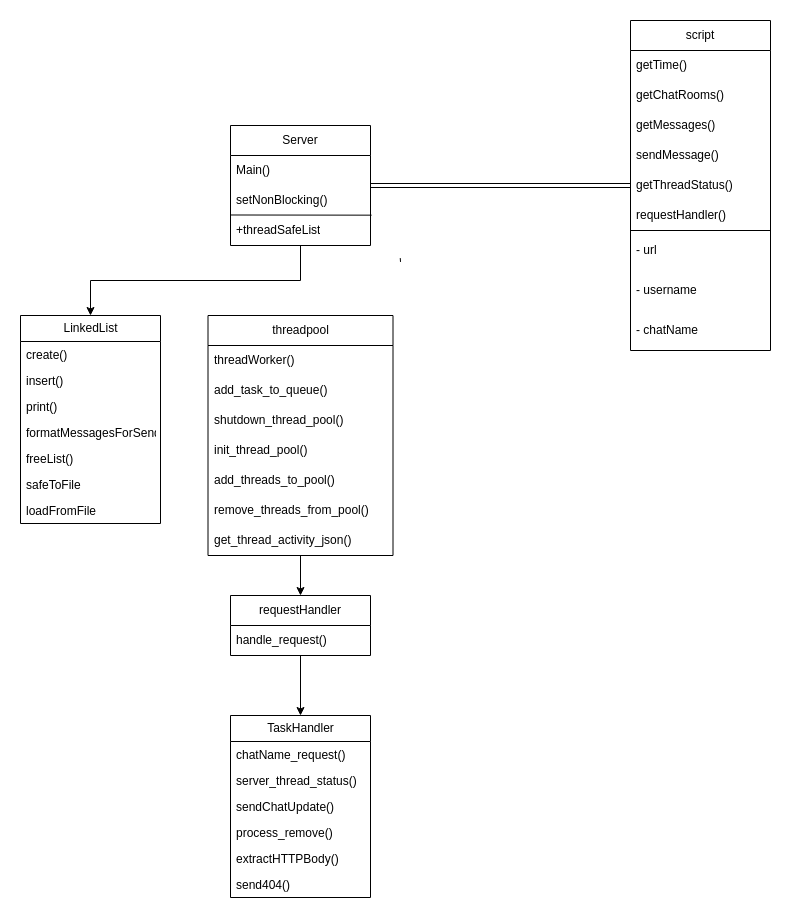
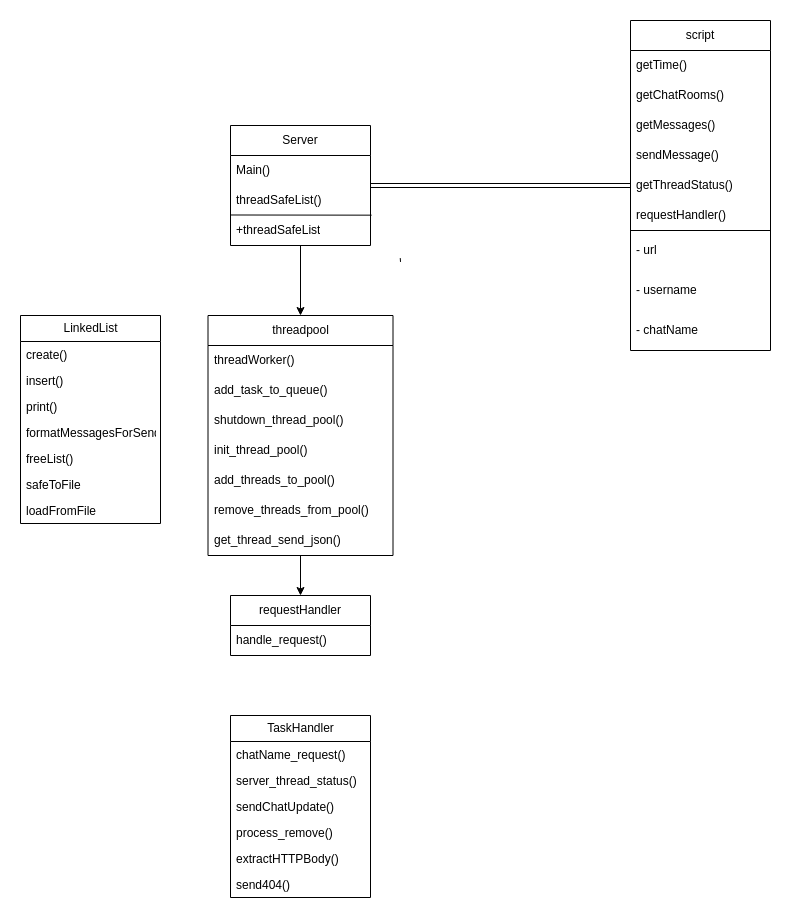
(287, 201) -> (289, 201)
(181, 281) -> none
none -> (301, 295)
(299, 541) -> (288, 541)
(301, 683) -> none
